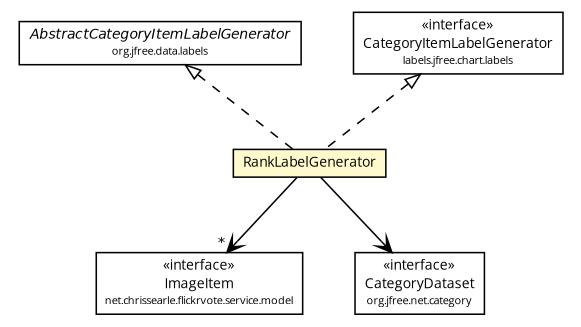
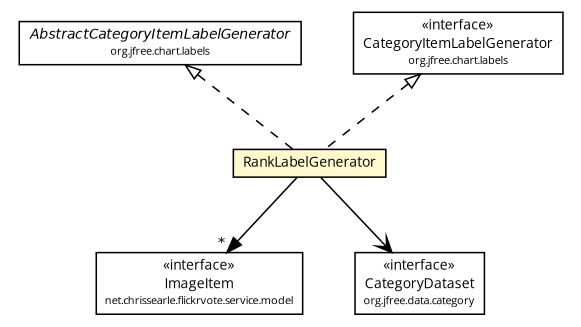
(160, 52) -> (160, 52)
(458, 61) -> (458, 61)
(267, 209) -> (267, 209)
(420, 301) -> (420, 301)
